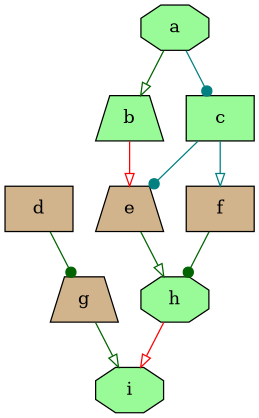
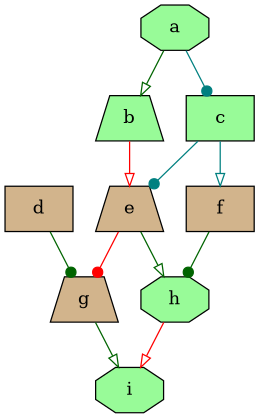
none -> (109, 250)
